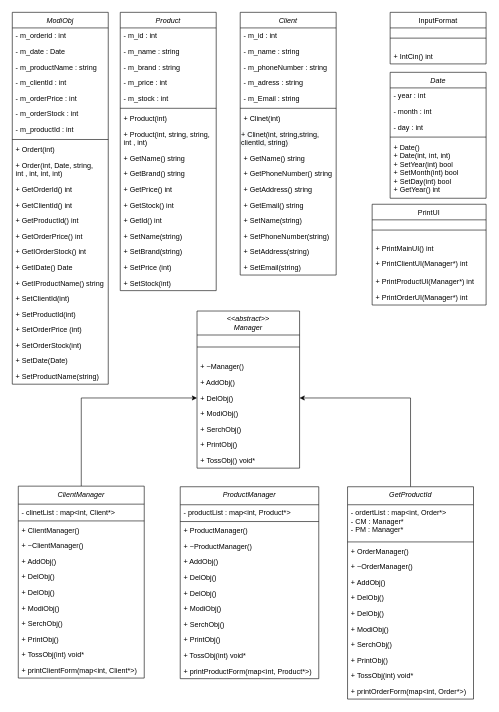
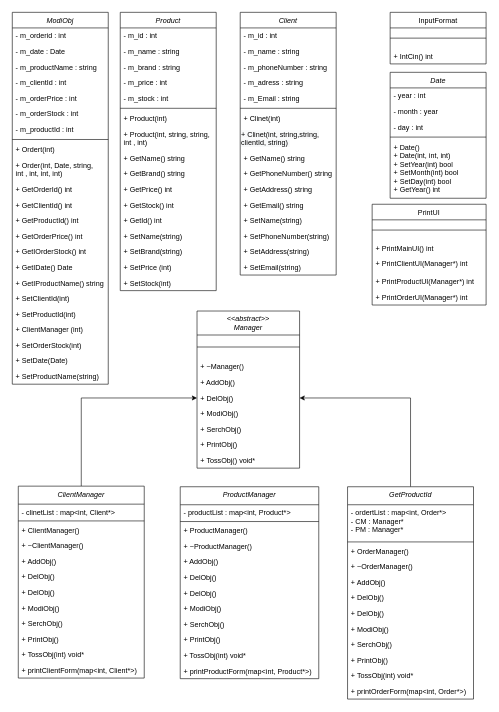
(415, 112) -> (418, 112)
(54, 330) -> (53, 330)
